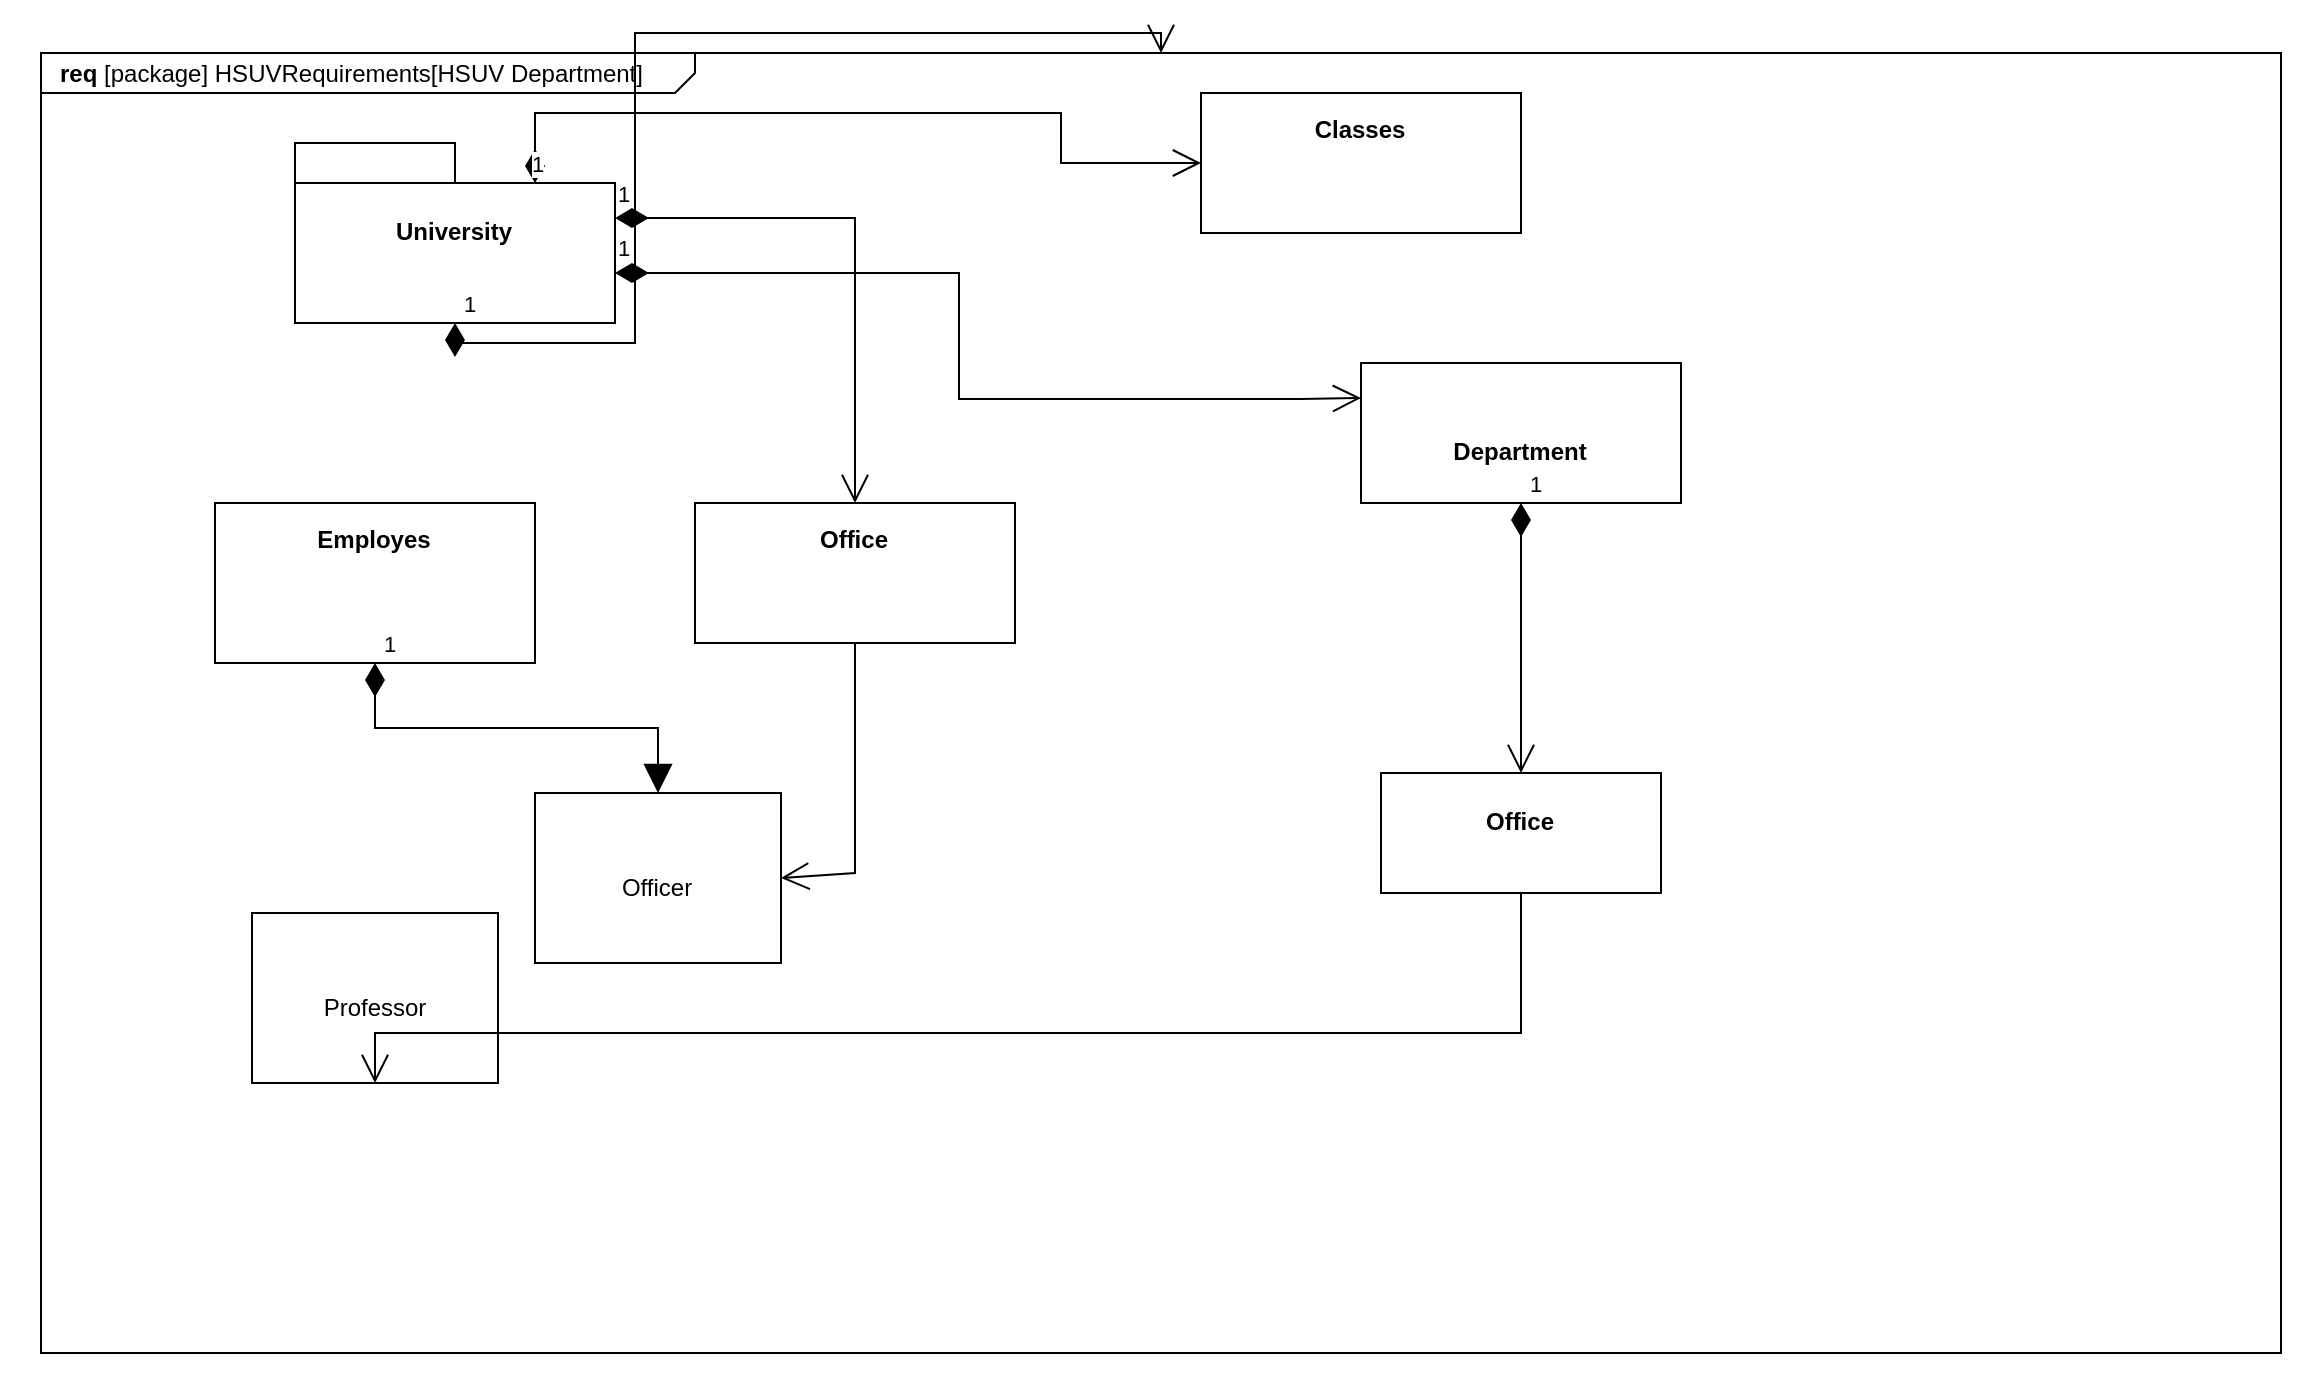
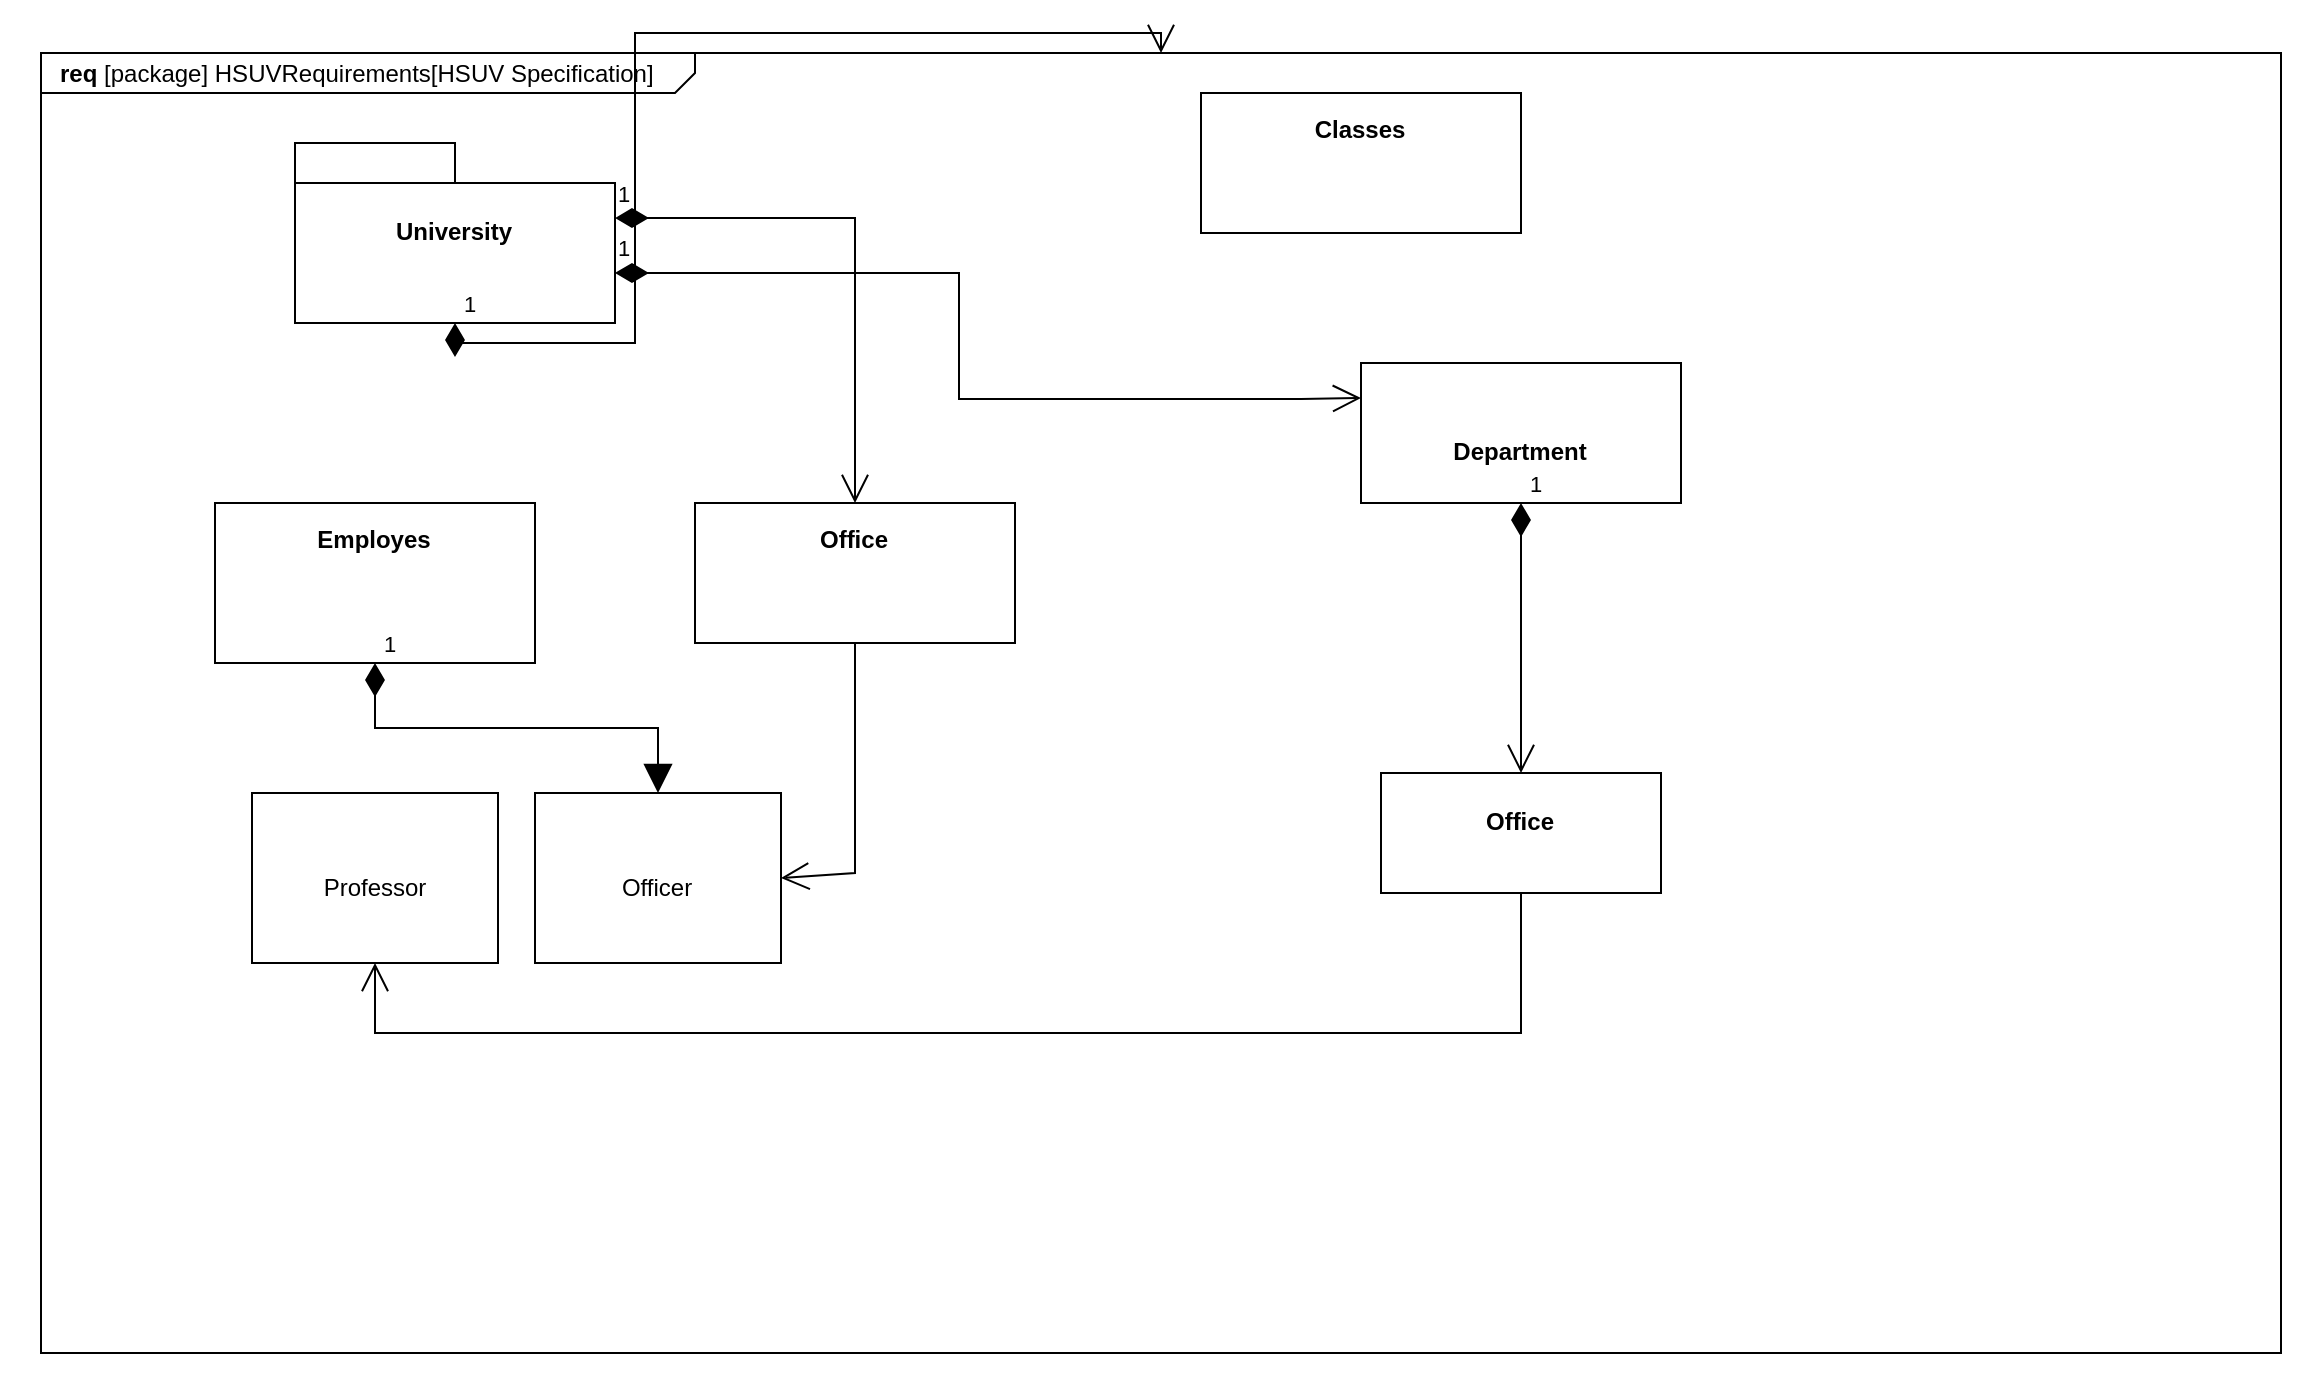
(1161, 53) -> (1161, 53)
(871, 113) -> none
(375, 998) -> (375, 878)
